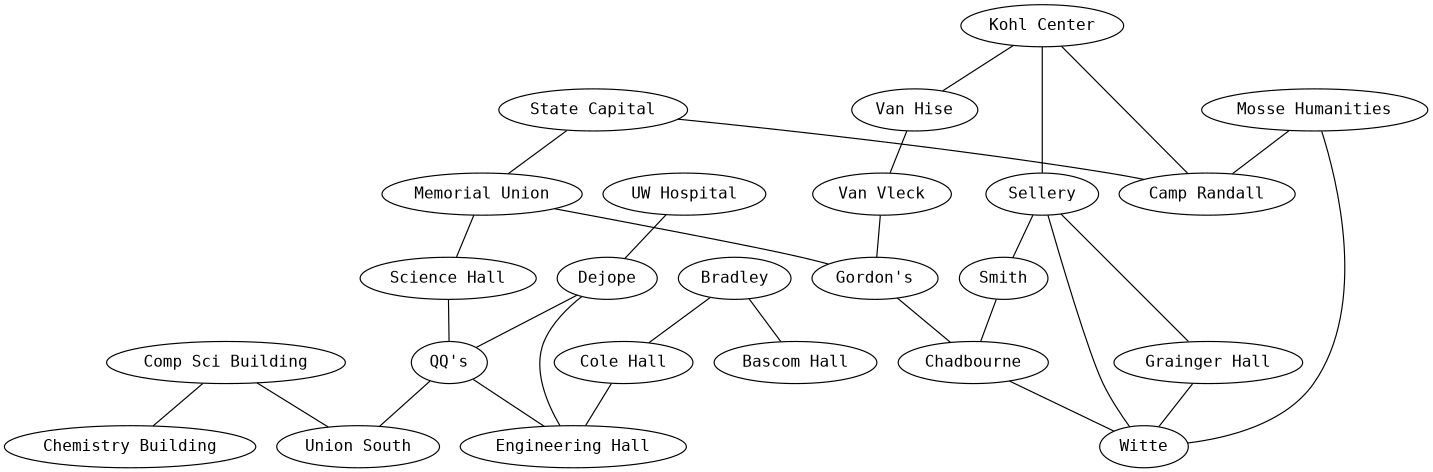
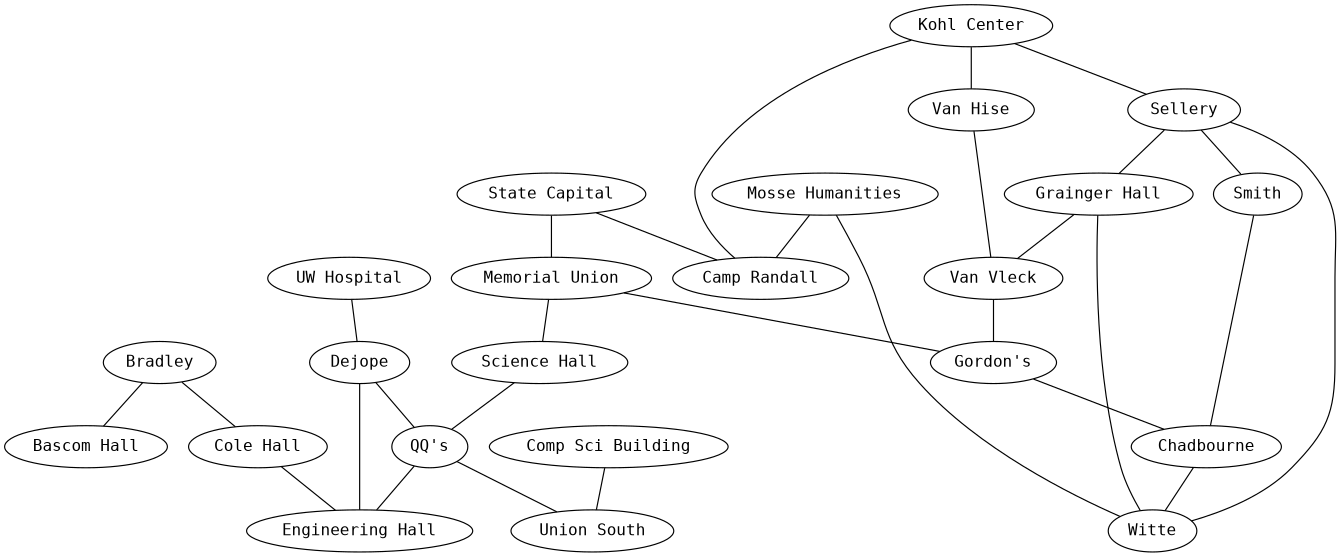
none -> (1046, 237)
(130, 447) -> none
